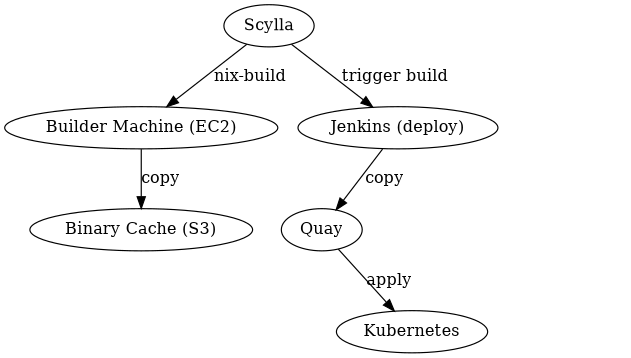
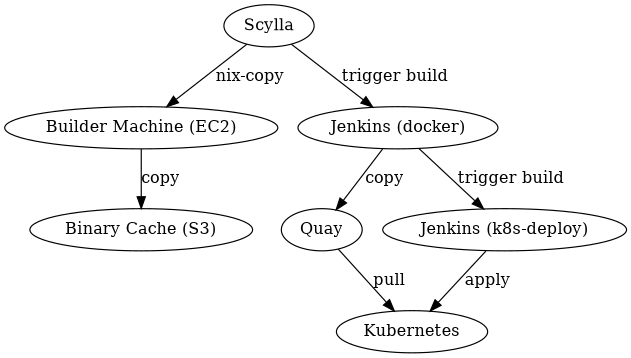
(250, 77) -> (250, 77)
(398, 128) -> (398, 128)
none -> (505, 230)
(390, 281) -> (390, 281)
